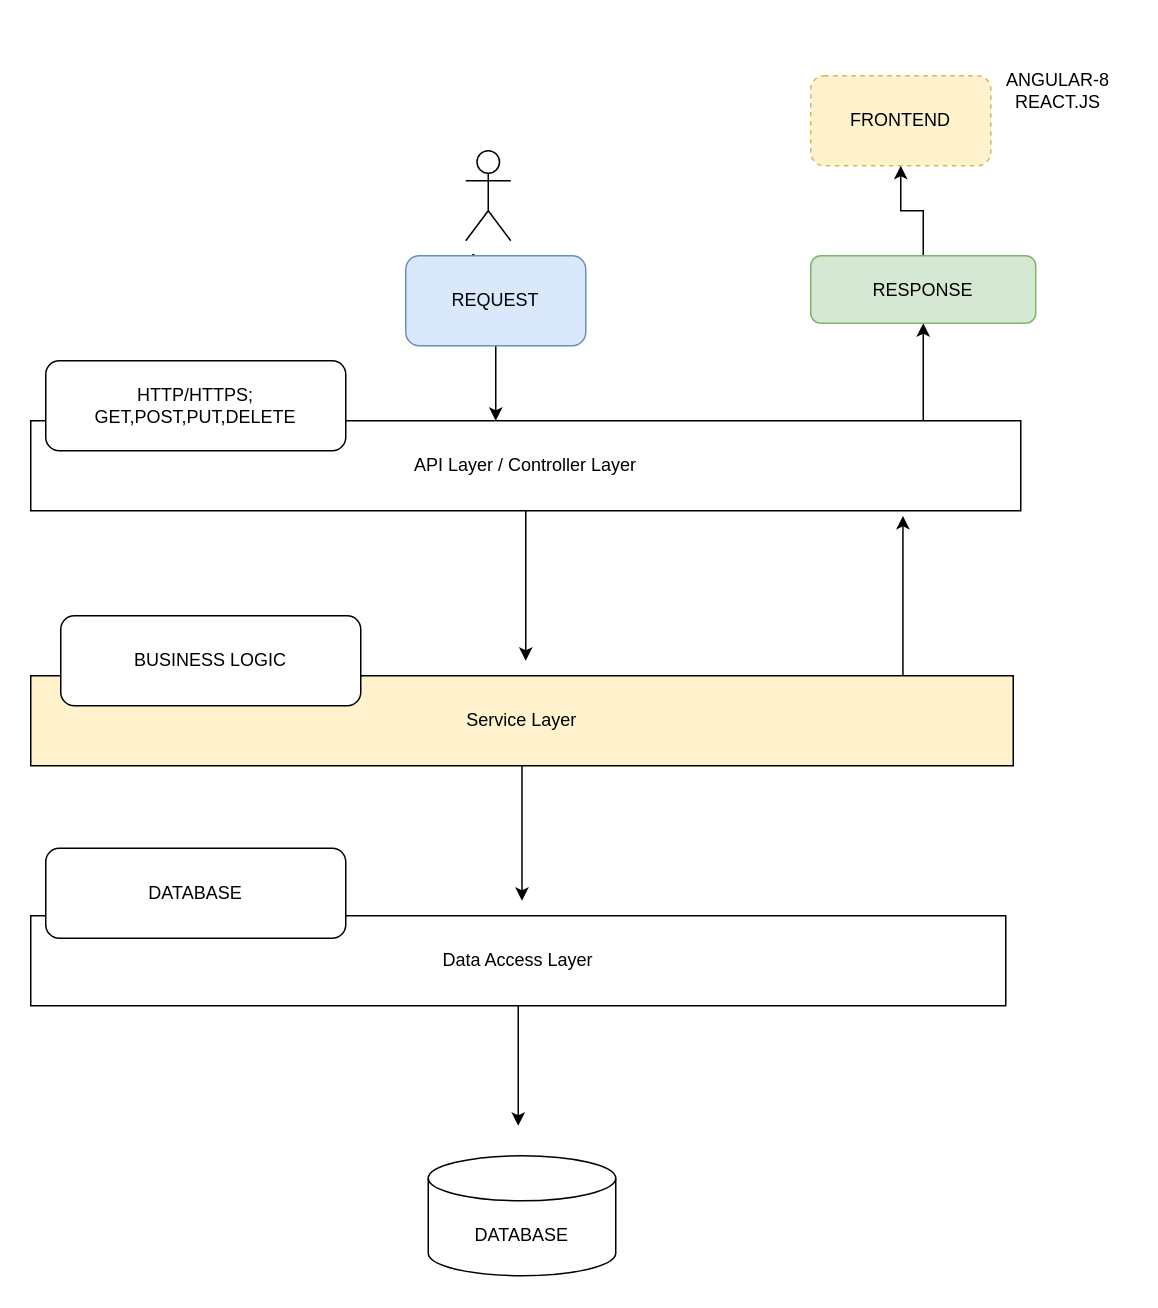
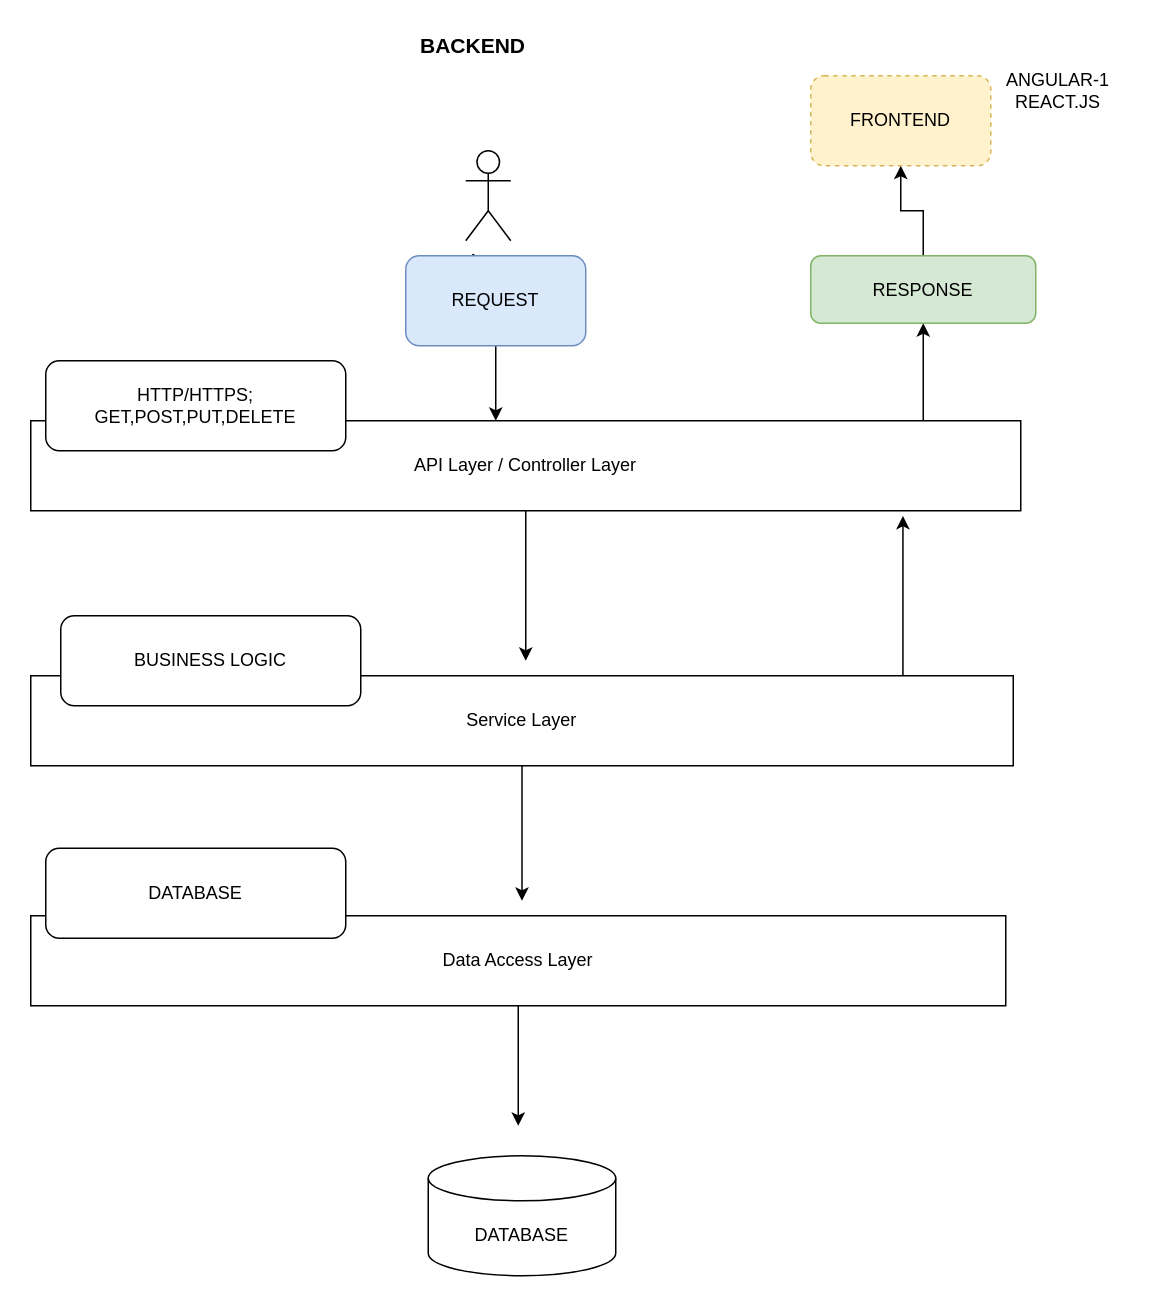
none -> (473, 46)
(1058, 91) -> (1058, 91)
(522, 721) -> (522, 721)
